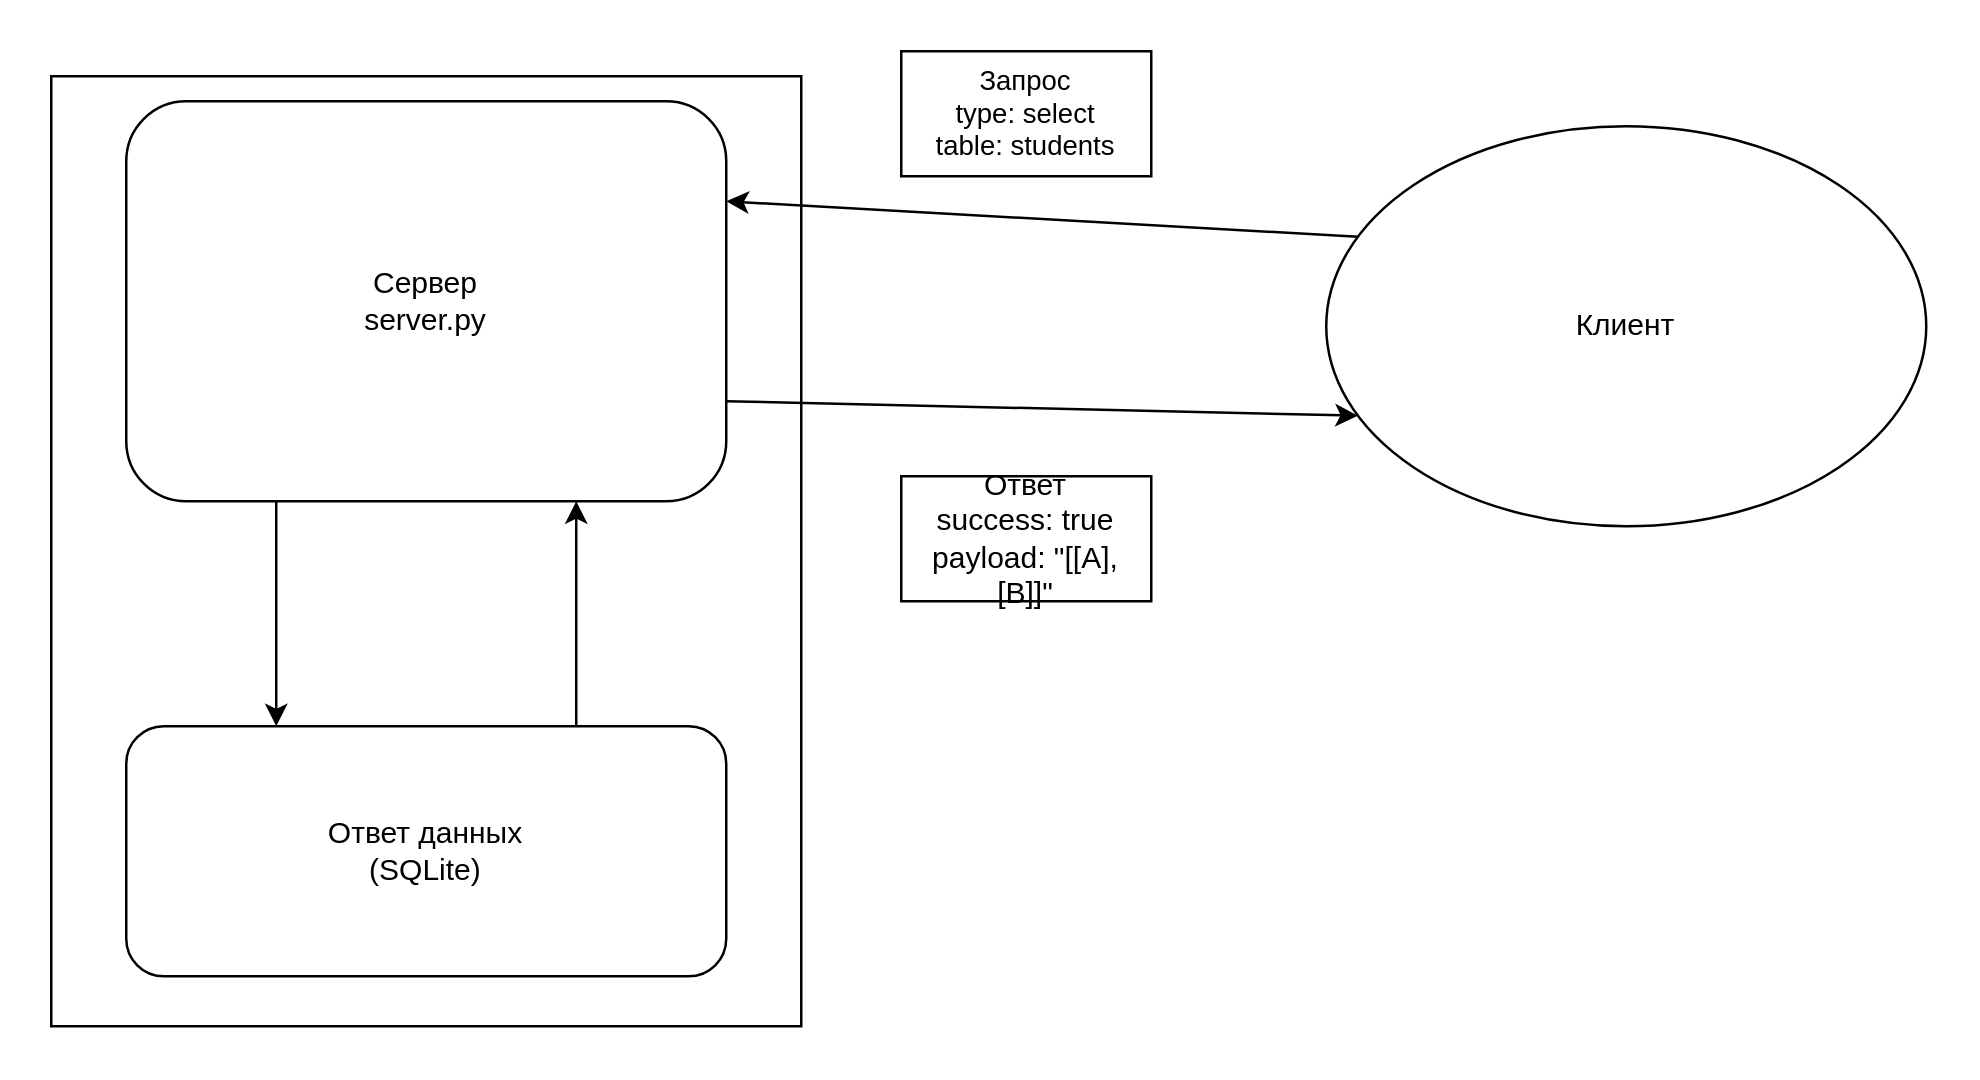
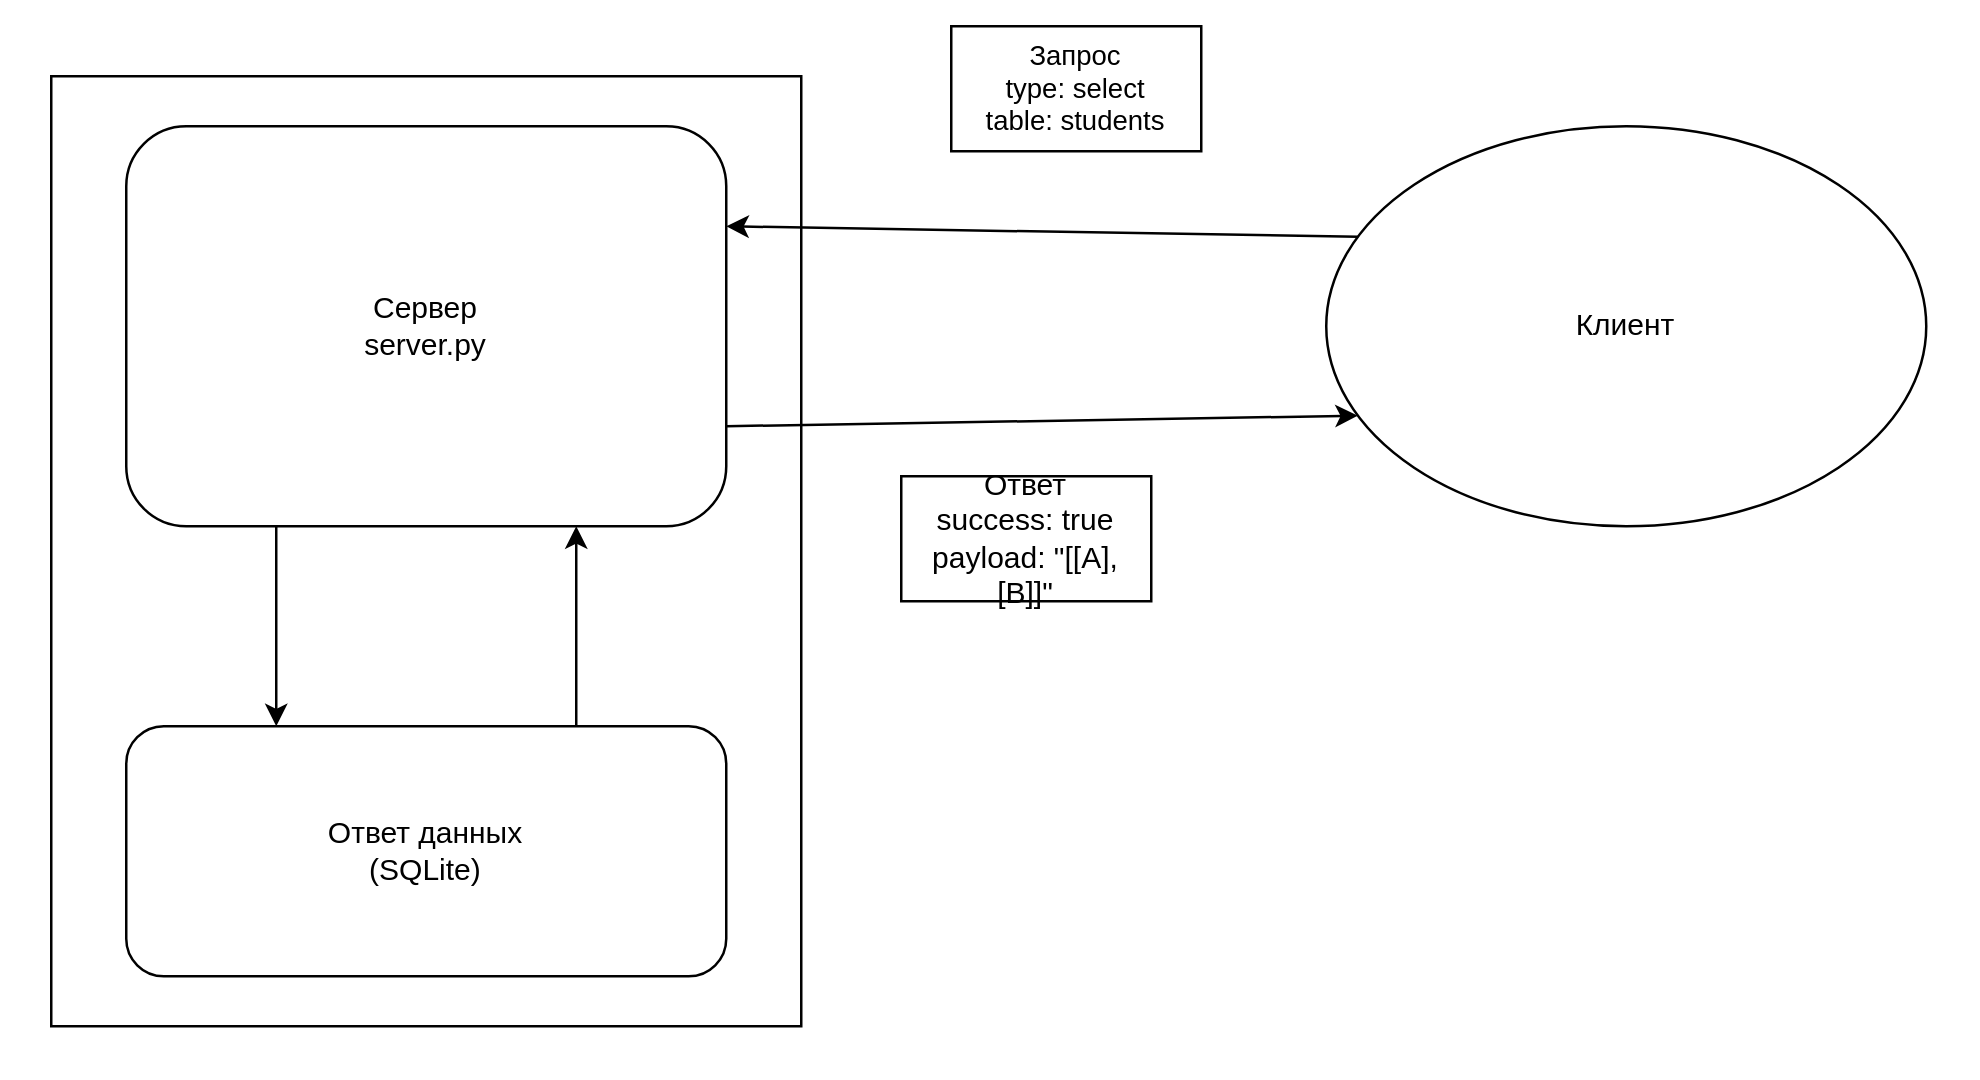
(1026, 114) -> (1076, 89)
(426, 301) -> (426, 326)
